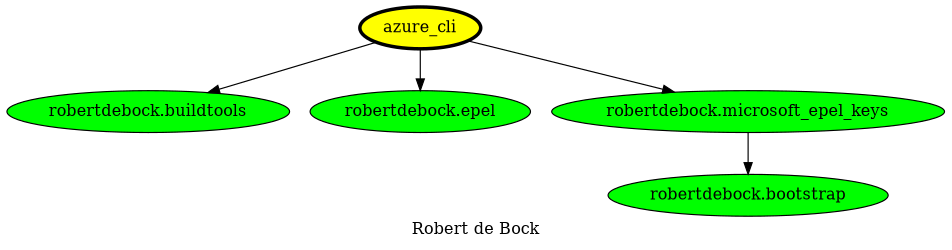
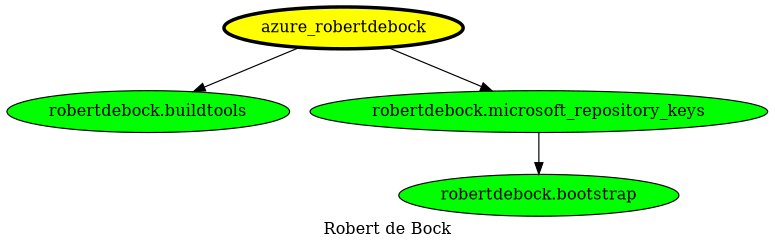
(420, 28) -> (344, 28)
(420, 112) -> none
(748, 112) -> (539, 112)
